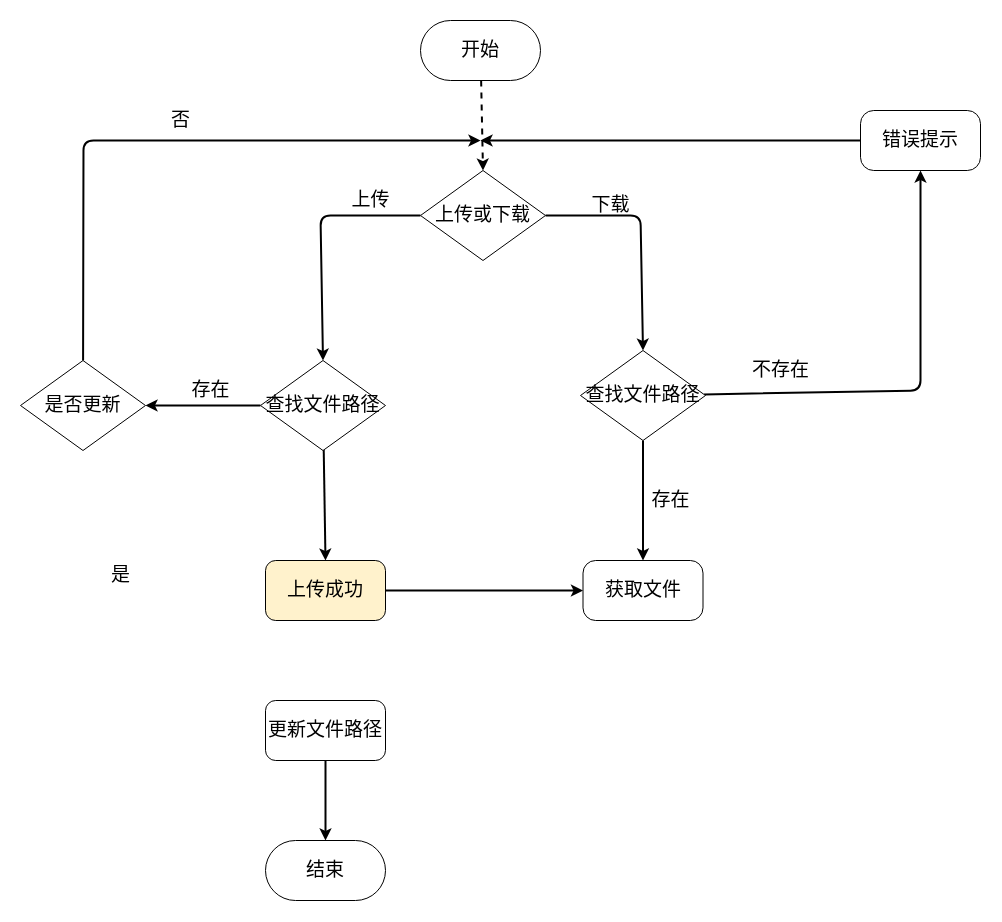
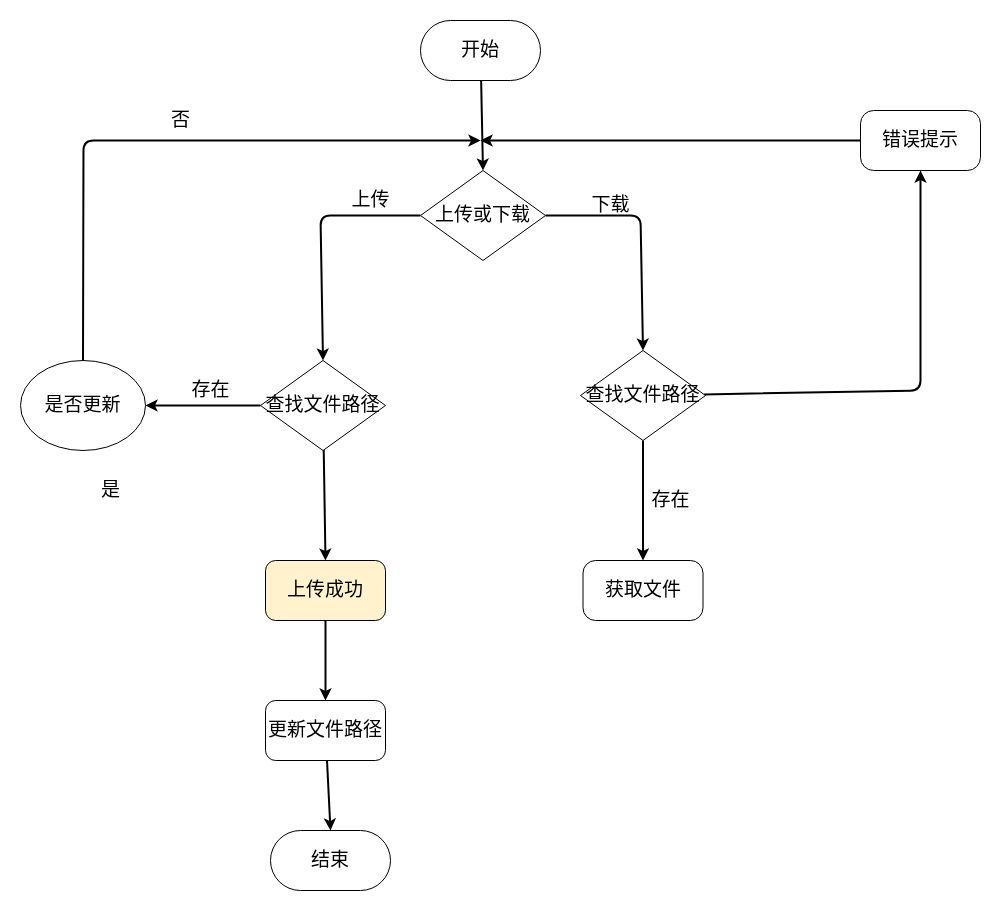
(482, 123) -> (482, 123)
(781, 371) -> none
(83, 406) -> (83, 406)
(121, 576) -> (111, 491)
(480, 591) -> (326, 656)
(326, 871) -> (331, 861)
